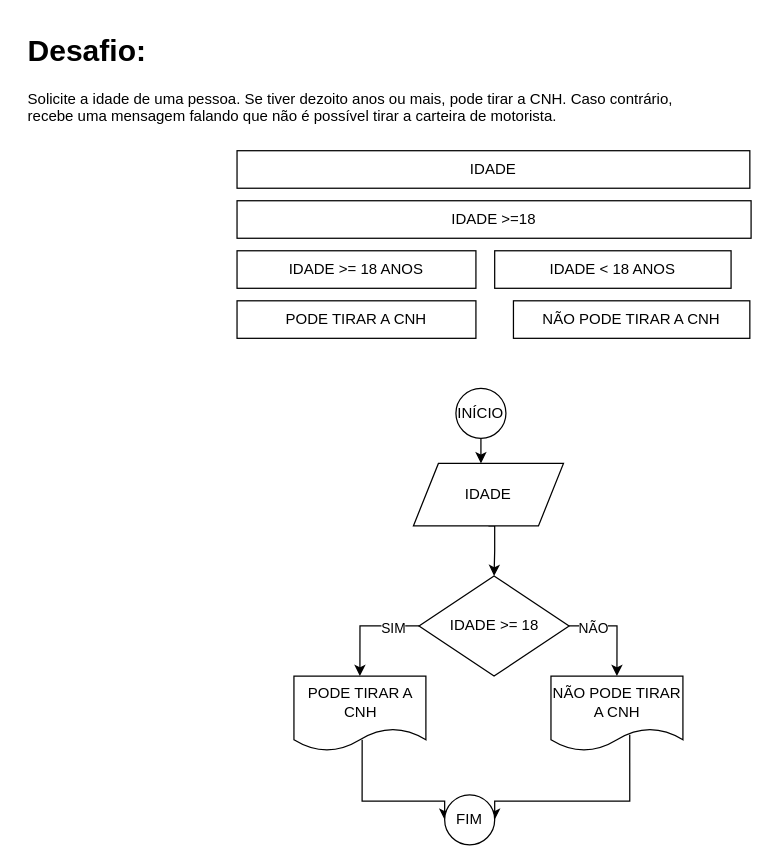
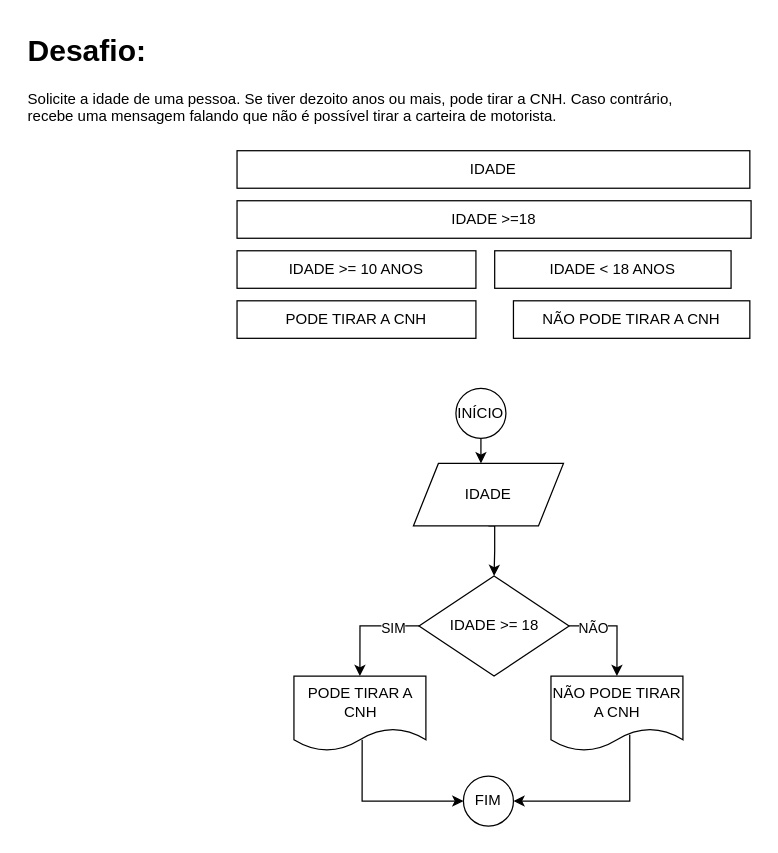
(356, 269) -> (356, 269)
(469, 819) -> (488, 801)
